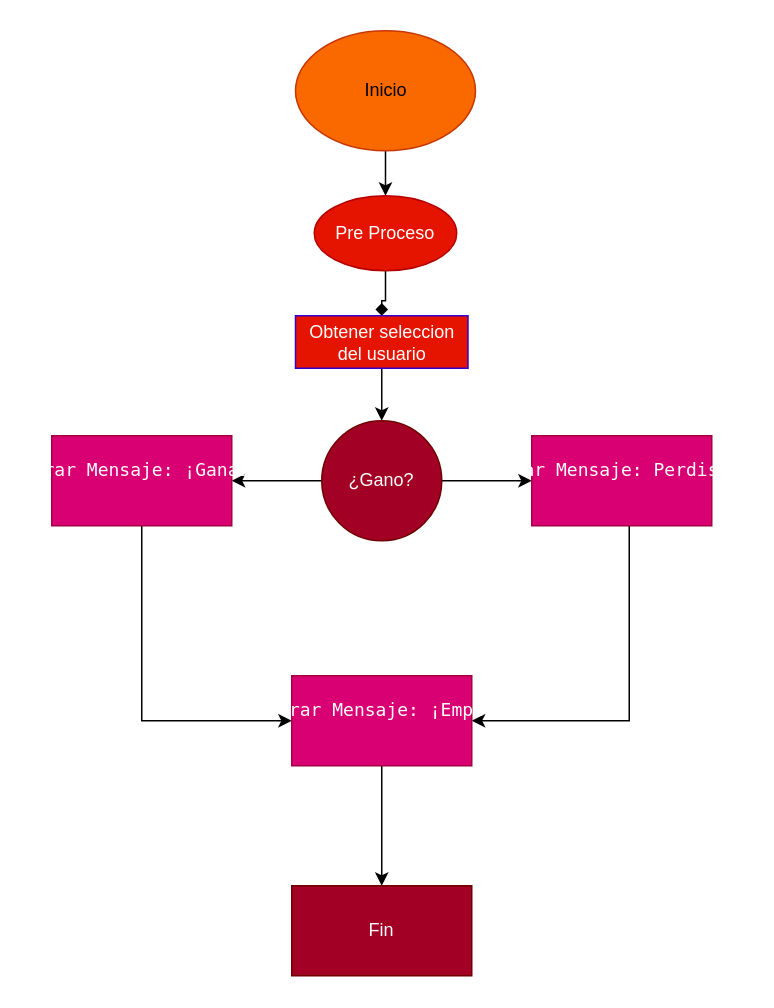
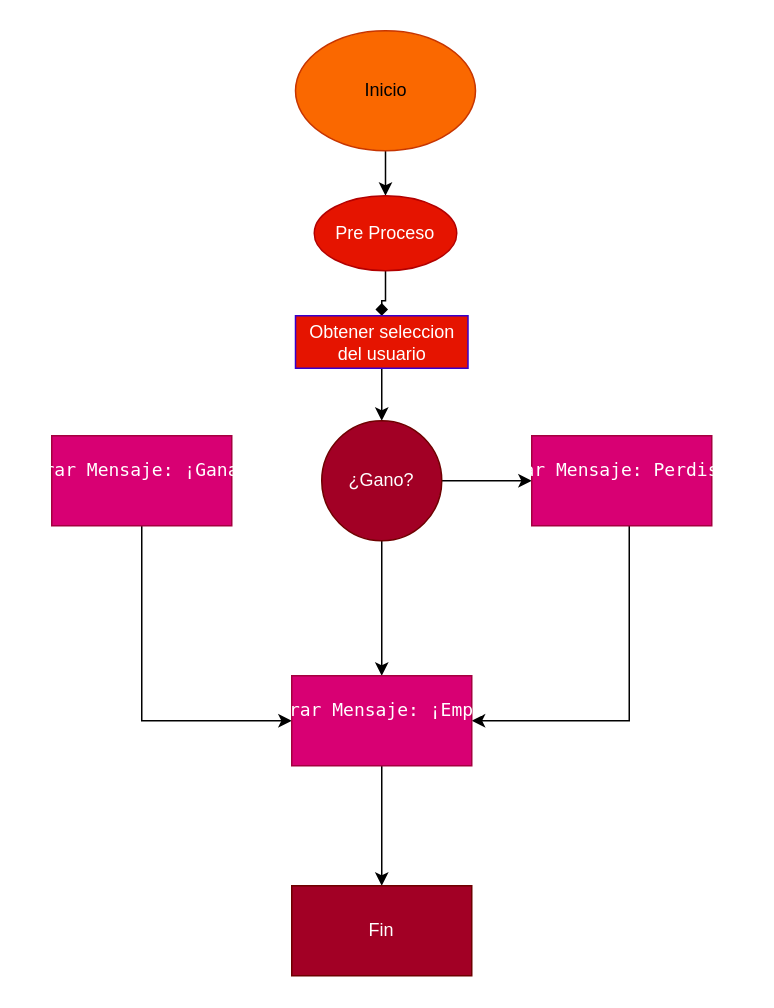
(282, 481) -> (382, 603)
